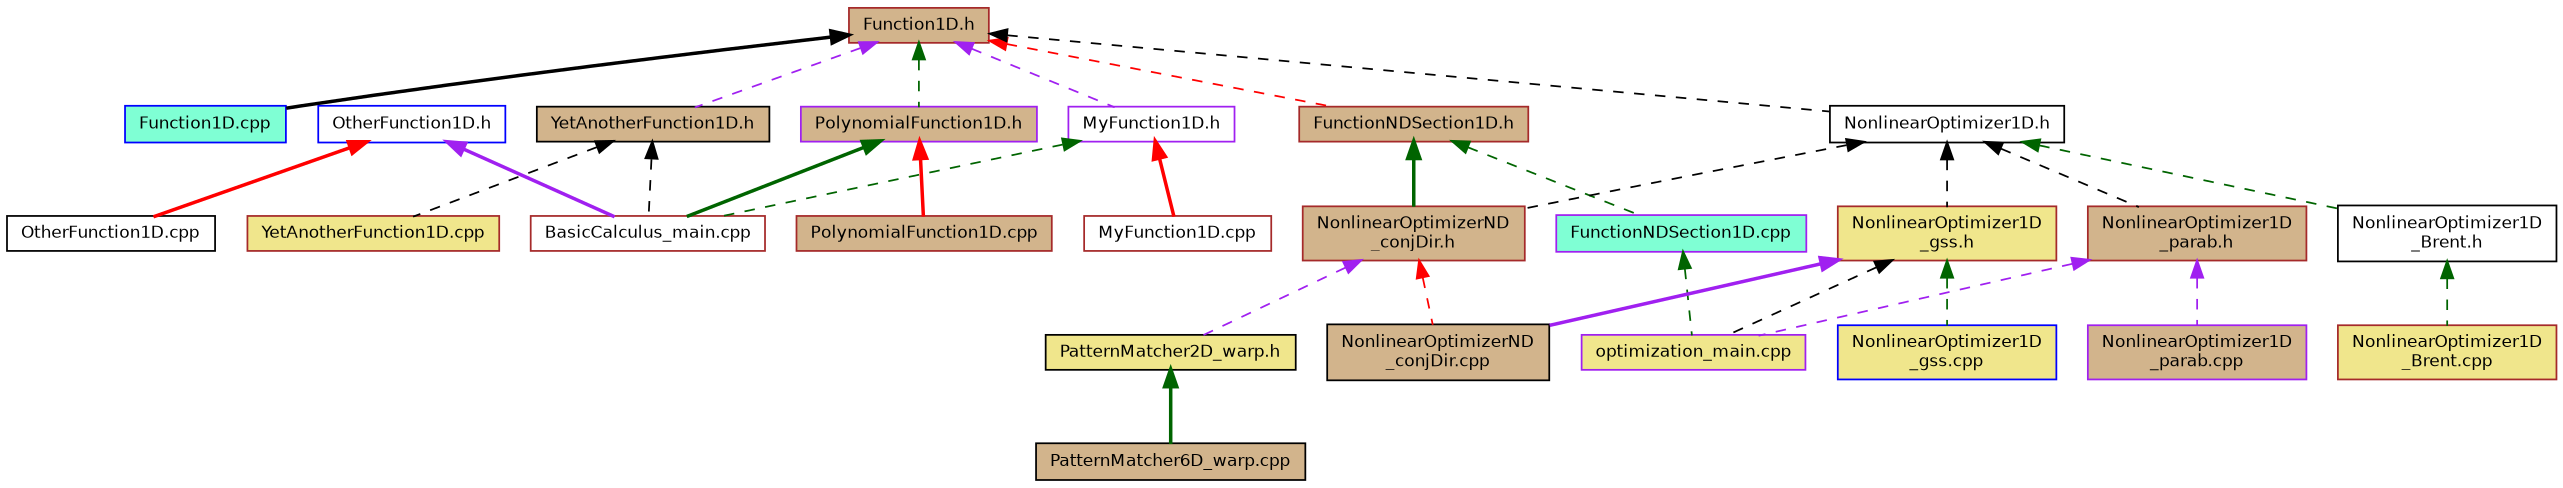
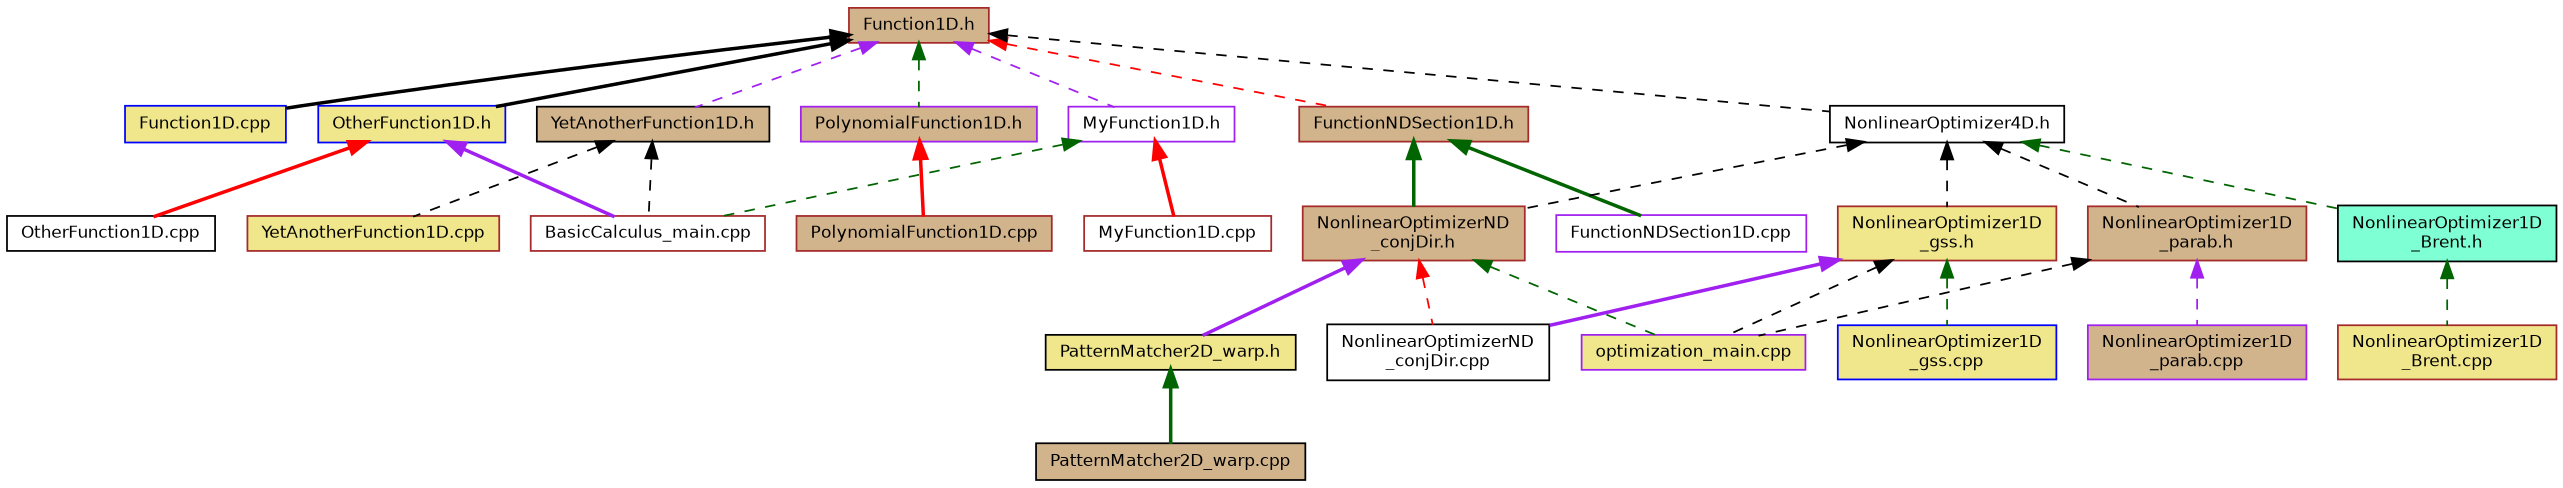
none -> (664, 75)
(205, 124) -> (205, 124)
(412, 124) -> (412, 124)
(1947, 124) -> (1947, 124)
(775, 182) -> none
(1554, 182) -> (1554, 182)
(1681, 233) -> (1681, 233)
(2447, 233) -> (2447, 233)
(1915, 300) -> (1915, 300)
(1274, 301) -> (1274, 301)
(1689, 305) -> (1573, 301)
(1438, 352) -> (1438, 352)
(1171, 462) -> (1171, 462)
